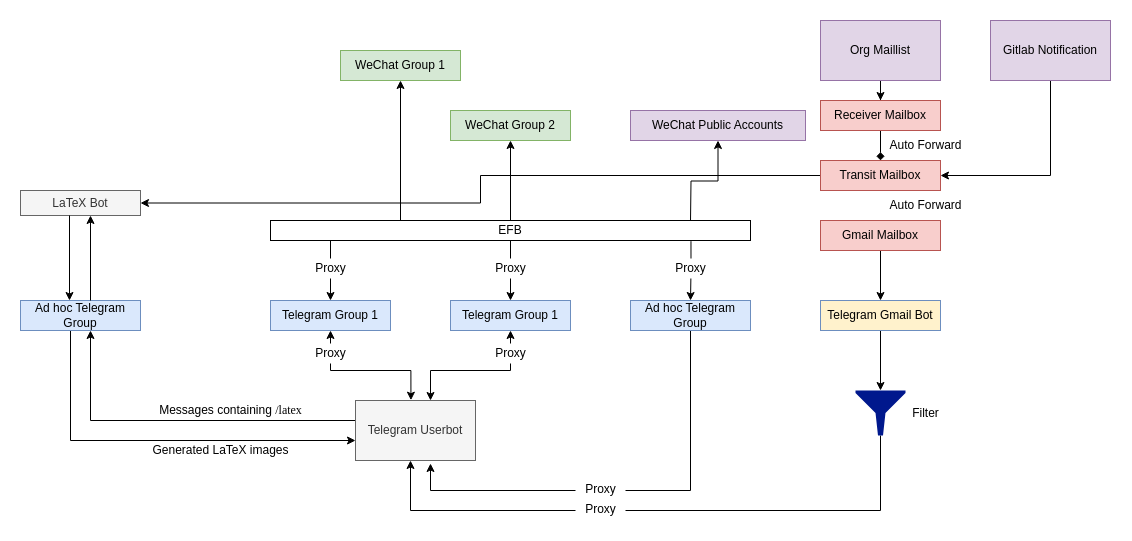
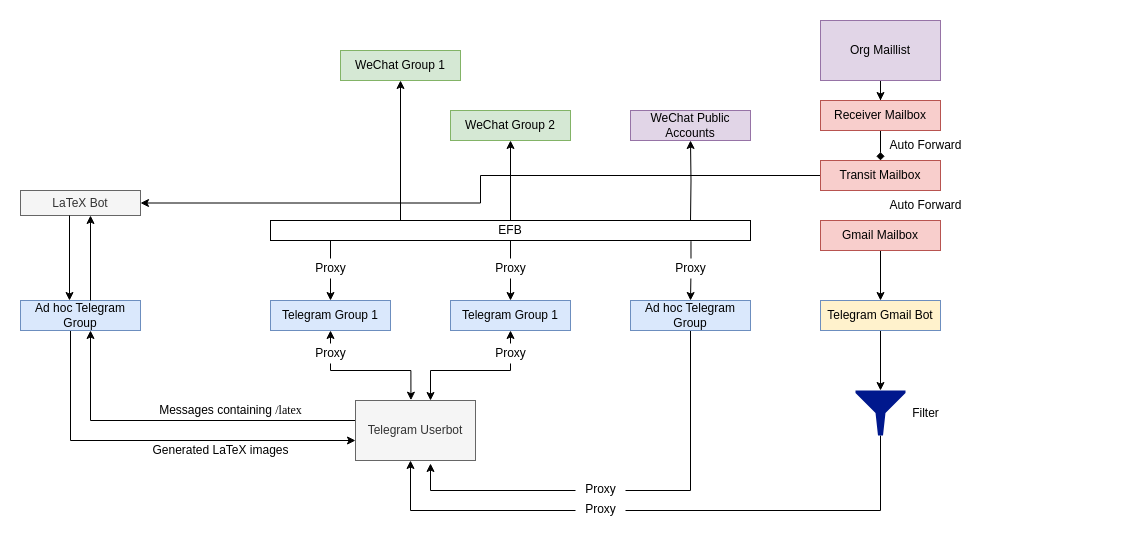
(1051, 51) -> none
(718, 126) -> (691, 126)
(1046, 176) -> none
